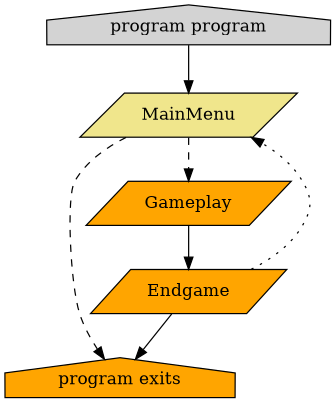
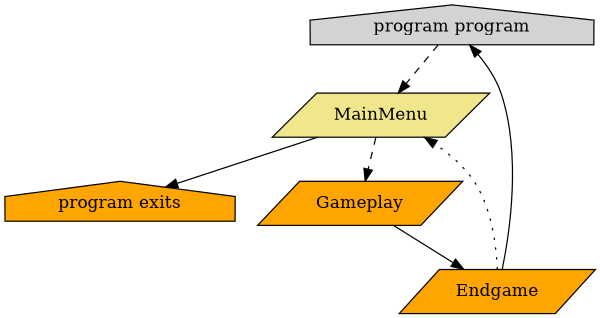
(189, 63) -> (422, 64)
(70, 233) -> (247, 160)
(157, 332) -> (512, 158)
